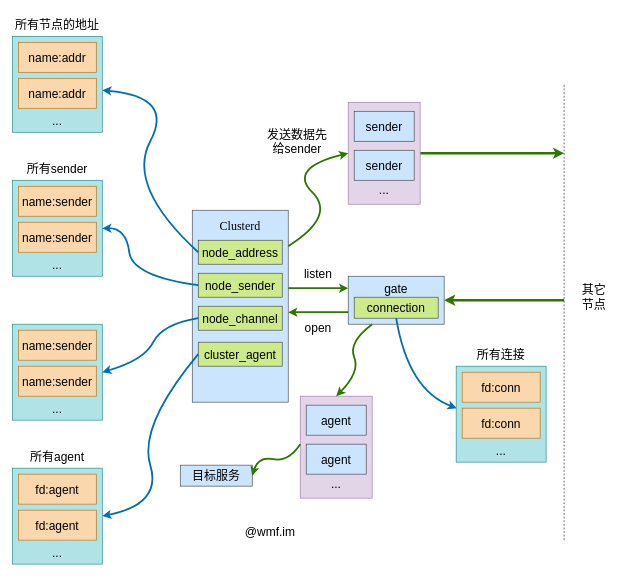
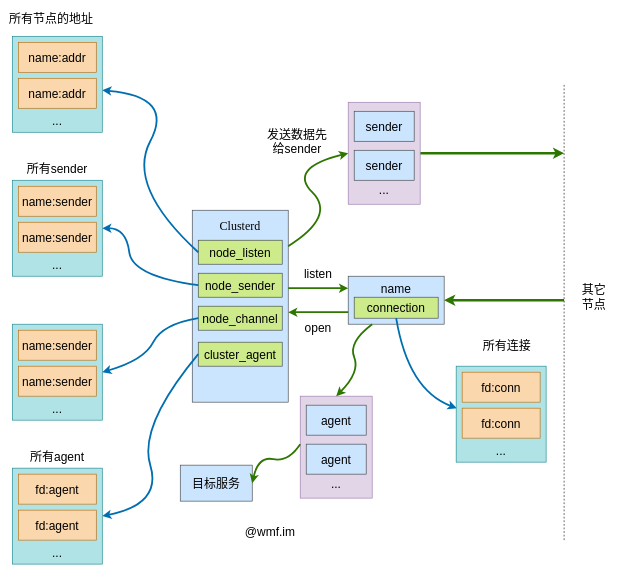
(57, 24) -> (51, 18)
(240, 252) -> (240, 252)
(396, 288) -> (396, 288)
(501, 354) -> (507, 345)
(216, 476) -> (216, 483)
